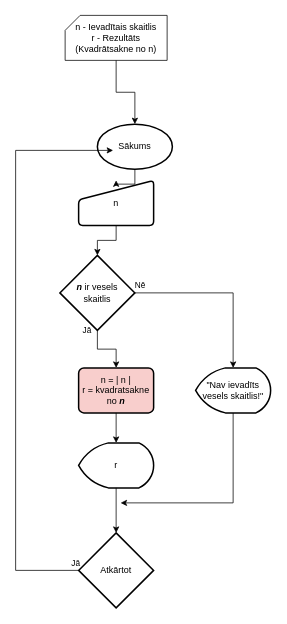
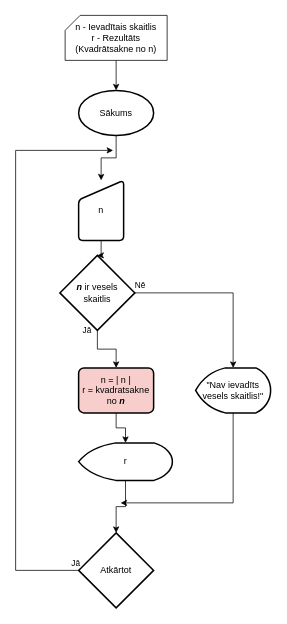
(135, 147) -> (116, 113)
(116, 203) -> (101, 210)
(116, 465) -> (125, 462)
